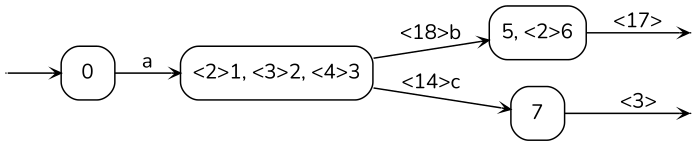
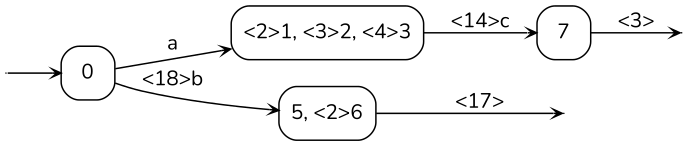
(427, 50) -> (192, 100)
